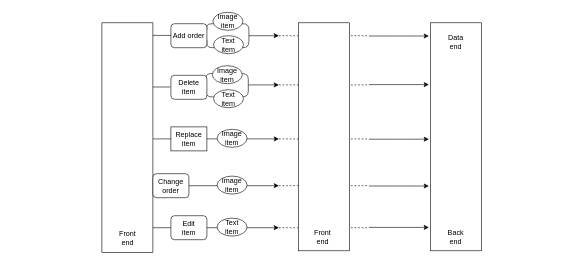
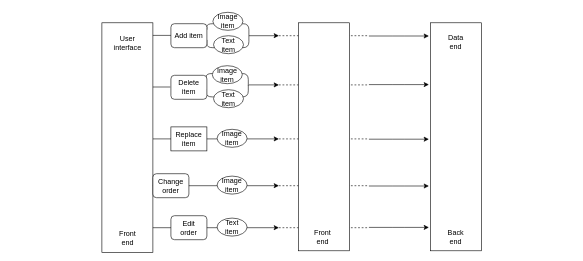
(189, 36) -> (189, 36)
none -> (127, 43)
(189, 228) -> (189, 228)
